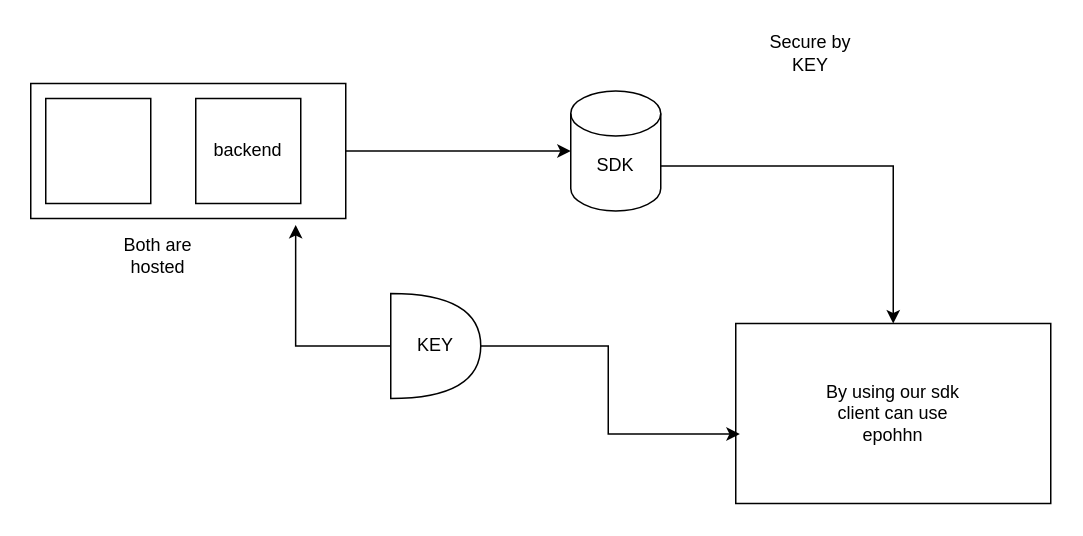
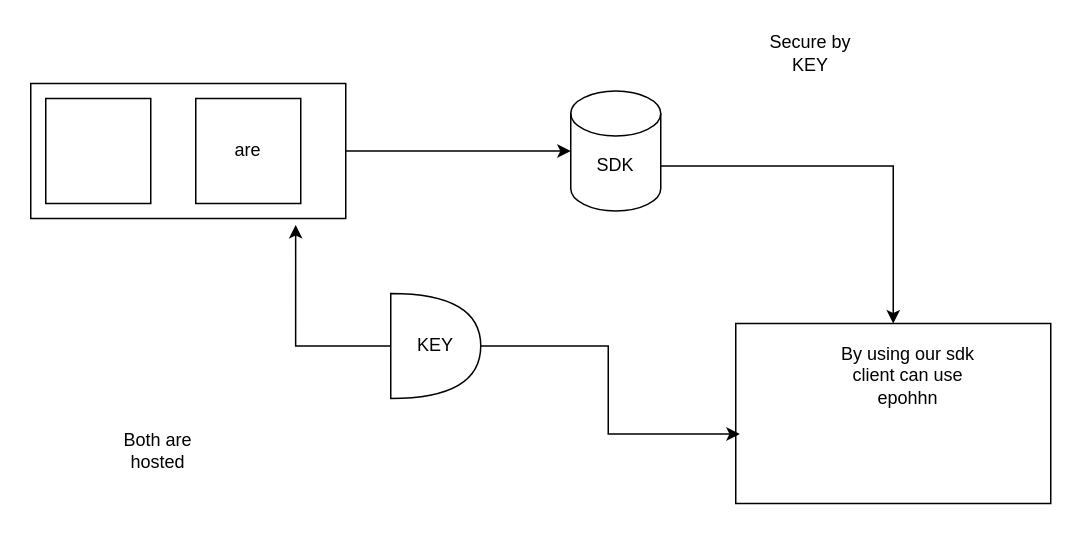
(248, 151) -> (248, 151)
(158, 256) -> (158, 451)
(893, 413) -> (908, 376)
